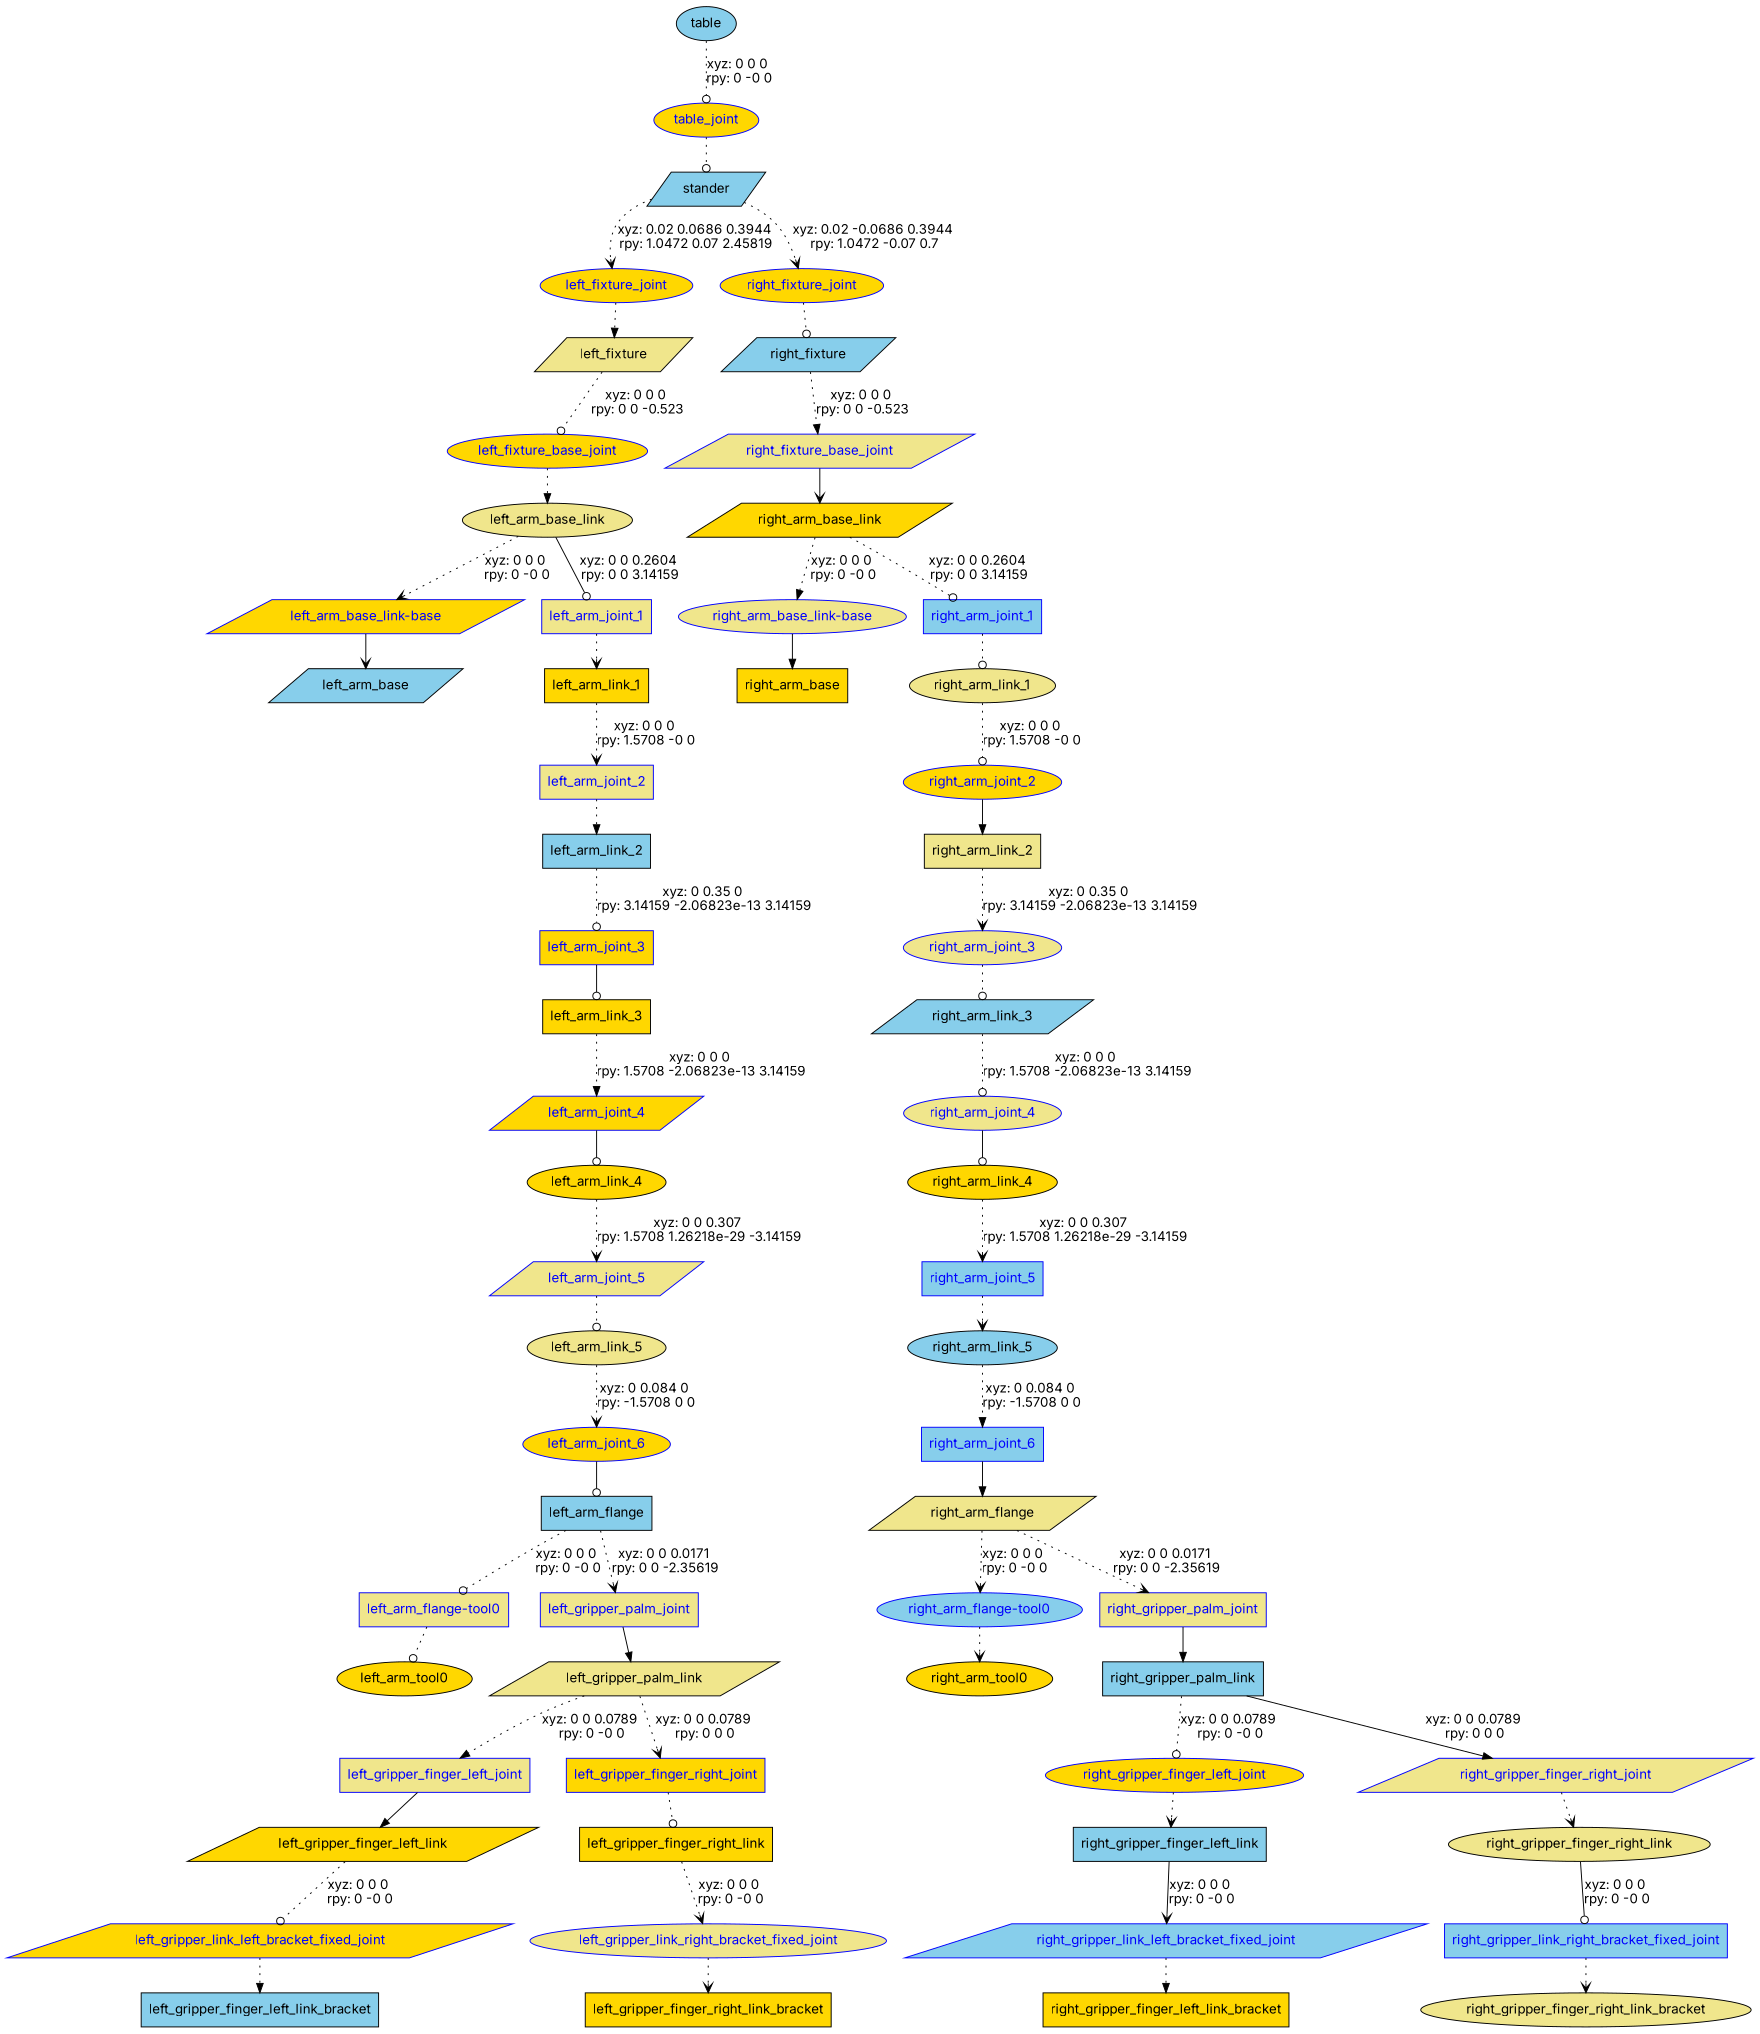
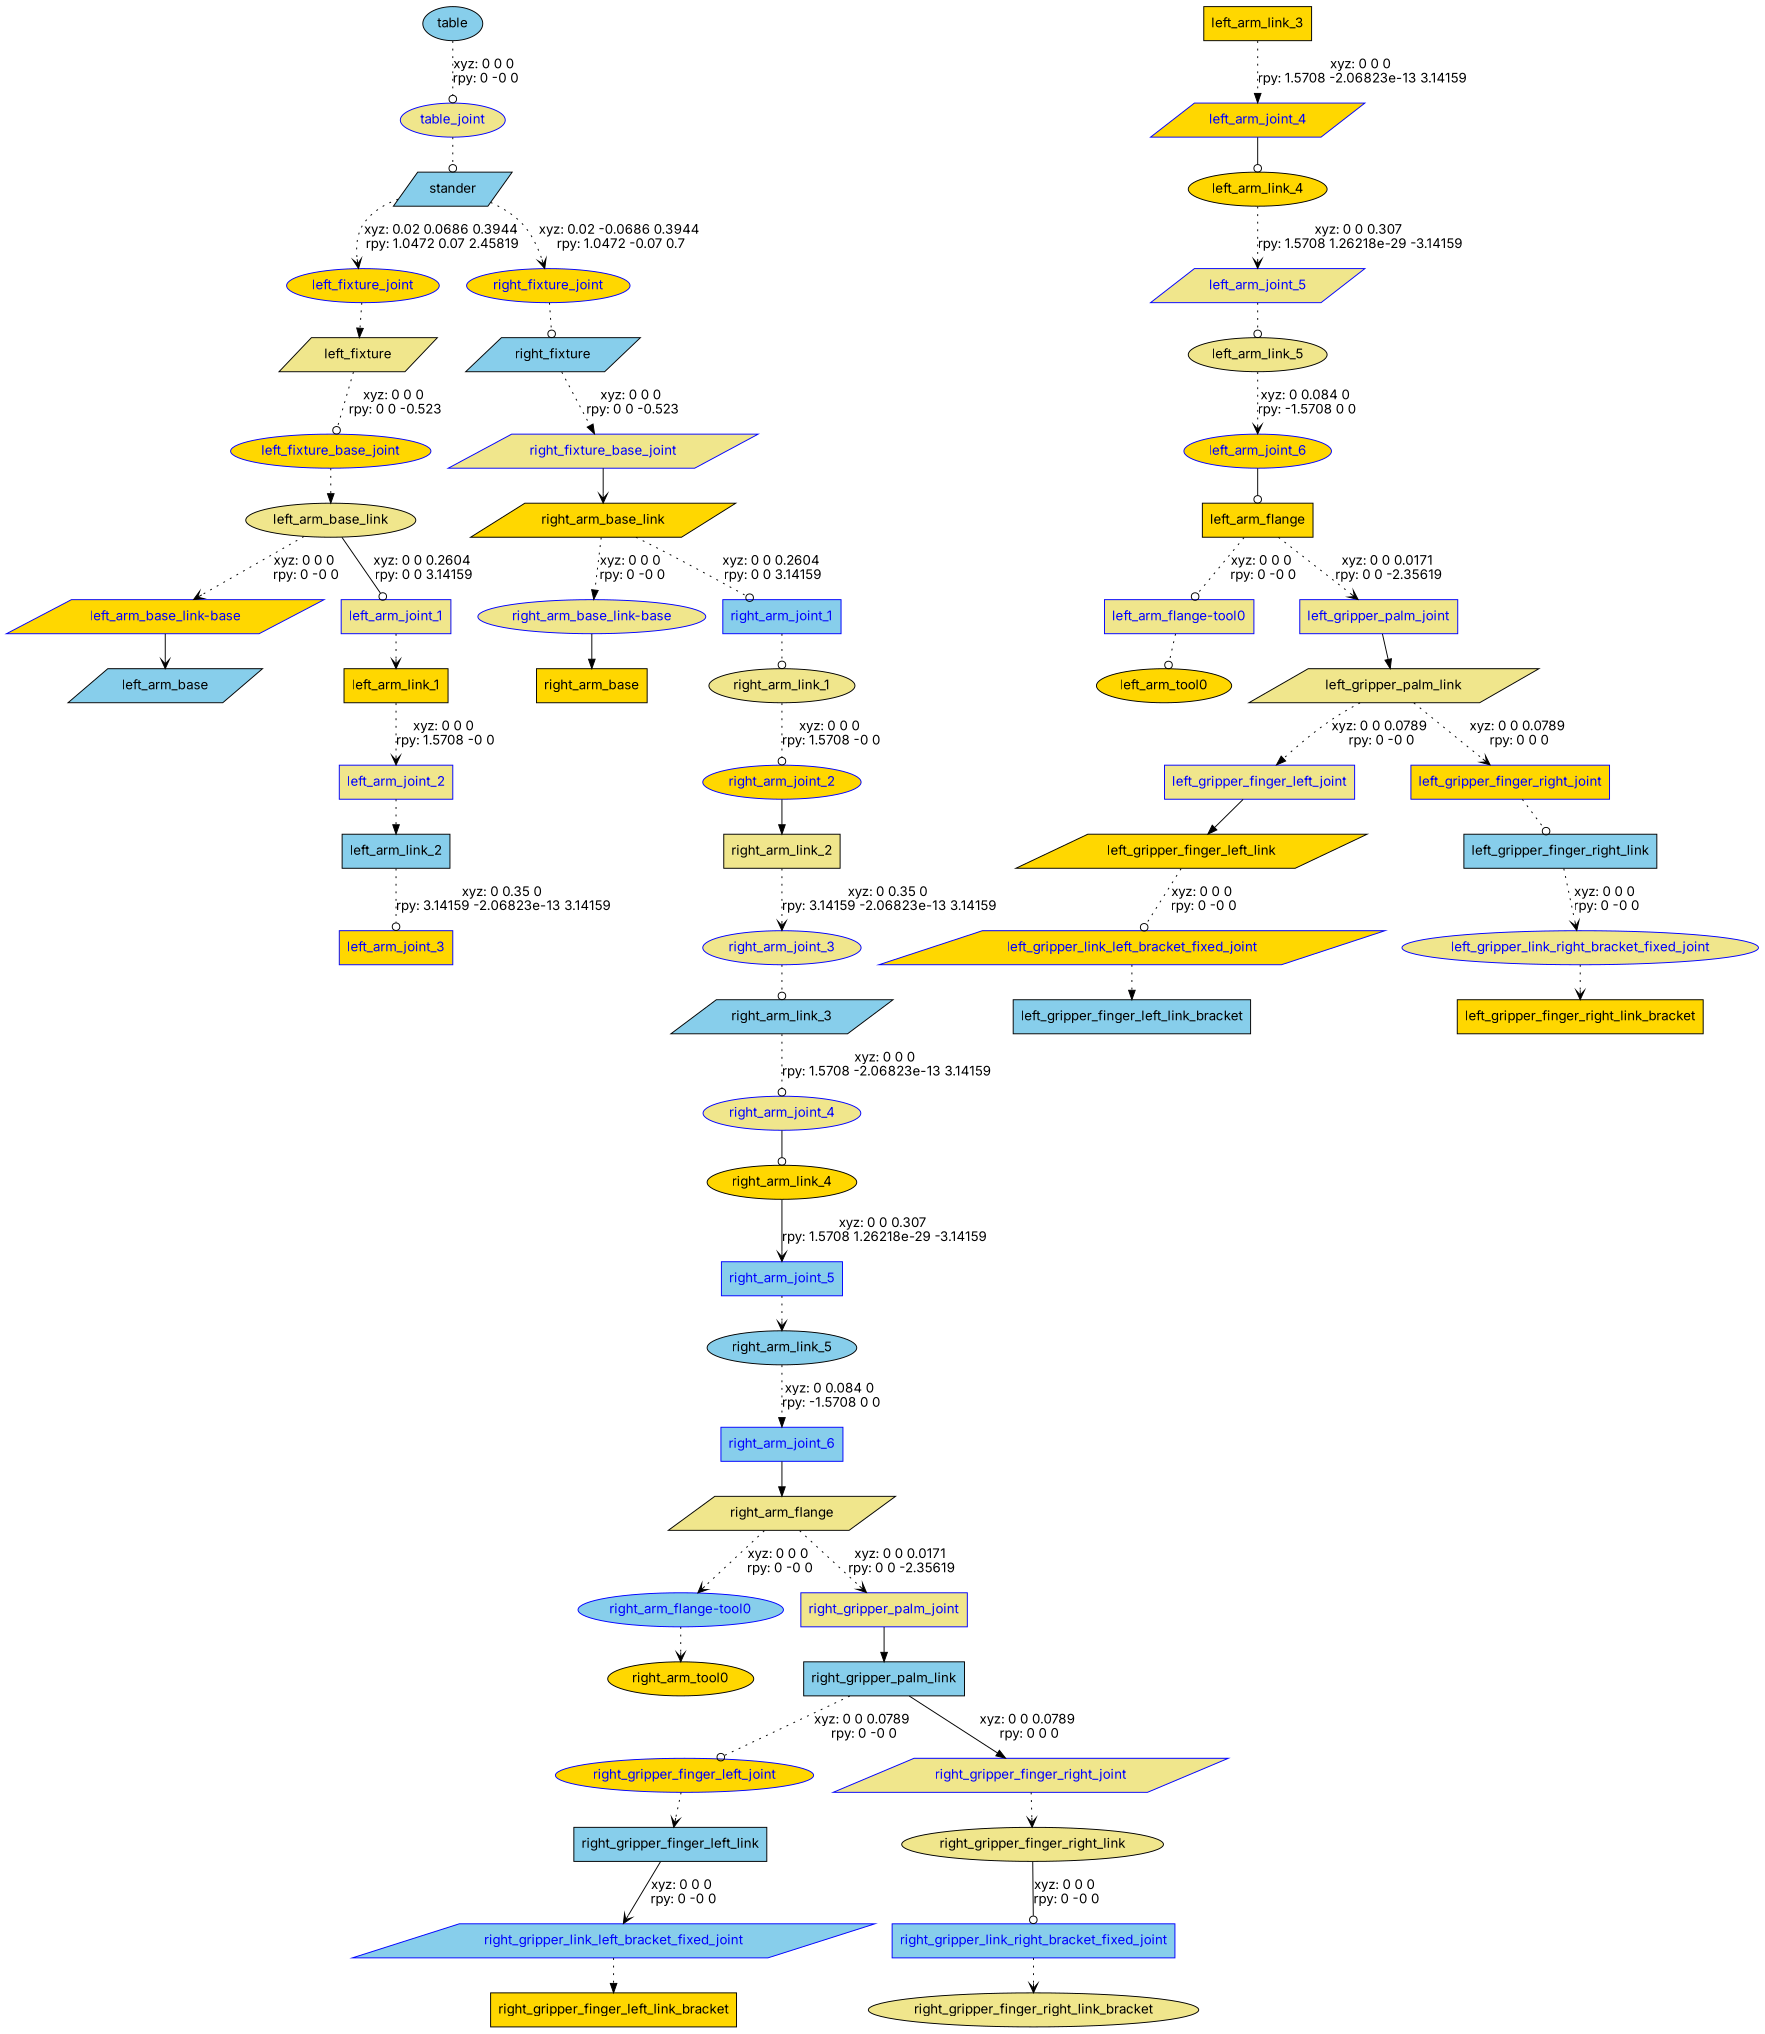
(706, 120) -> (453, 120)
(597, 979) -> none
(983, 1226) -> (782, 1226)
(597, 1513) -> (1258, 520)
(676, 1844) -> (1560, 851)
